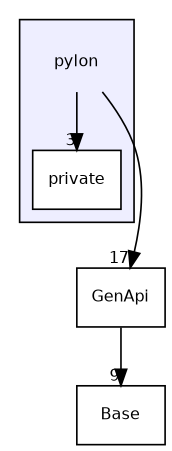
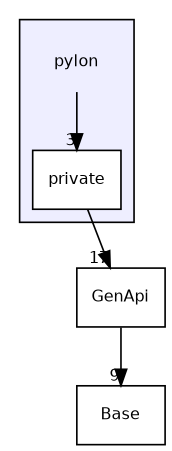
(139, 167) -> (96, 232)
